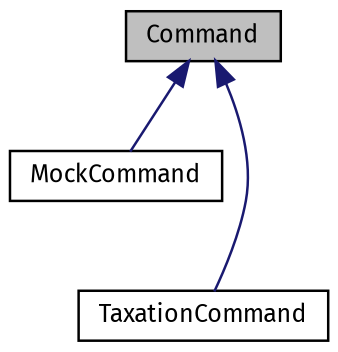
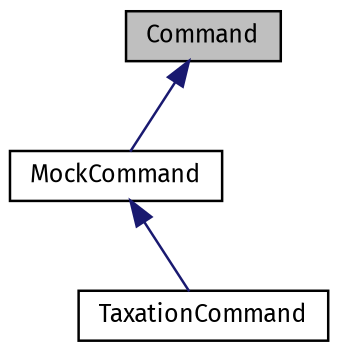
(247, 189) -> (167, 257)
